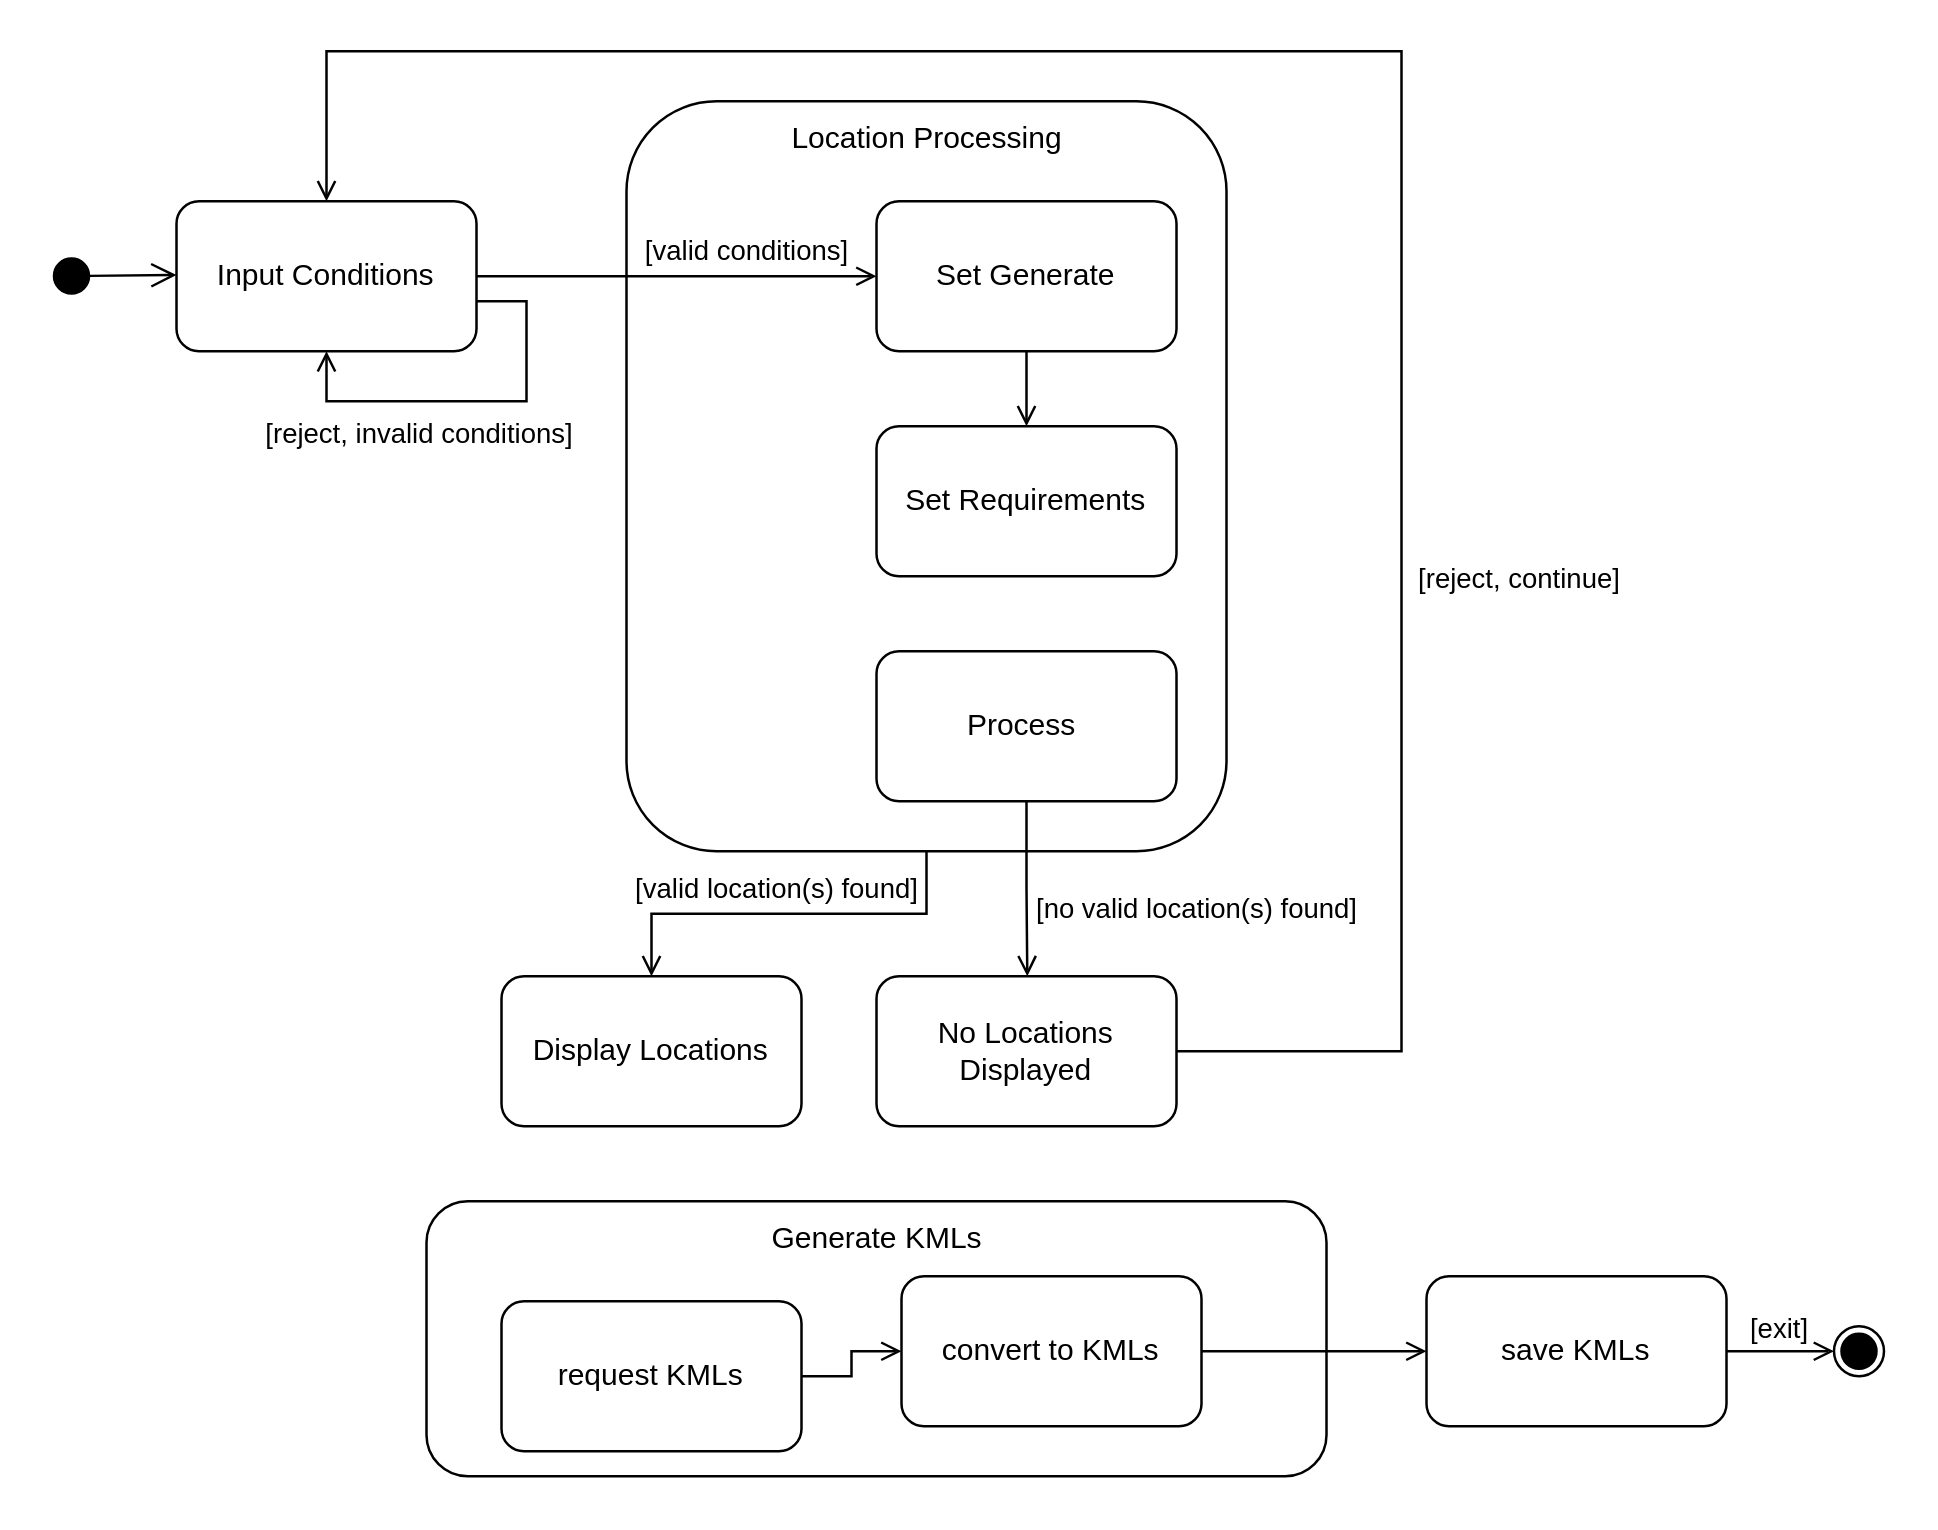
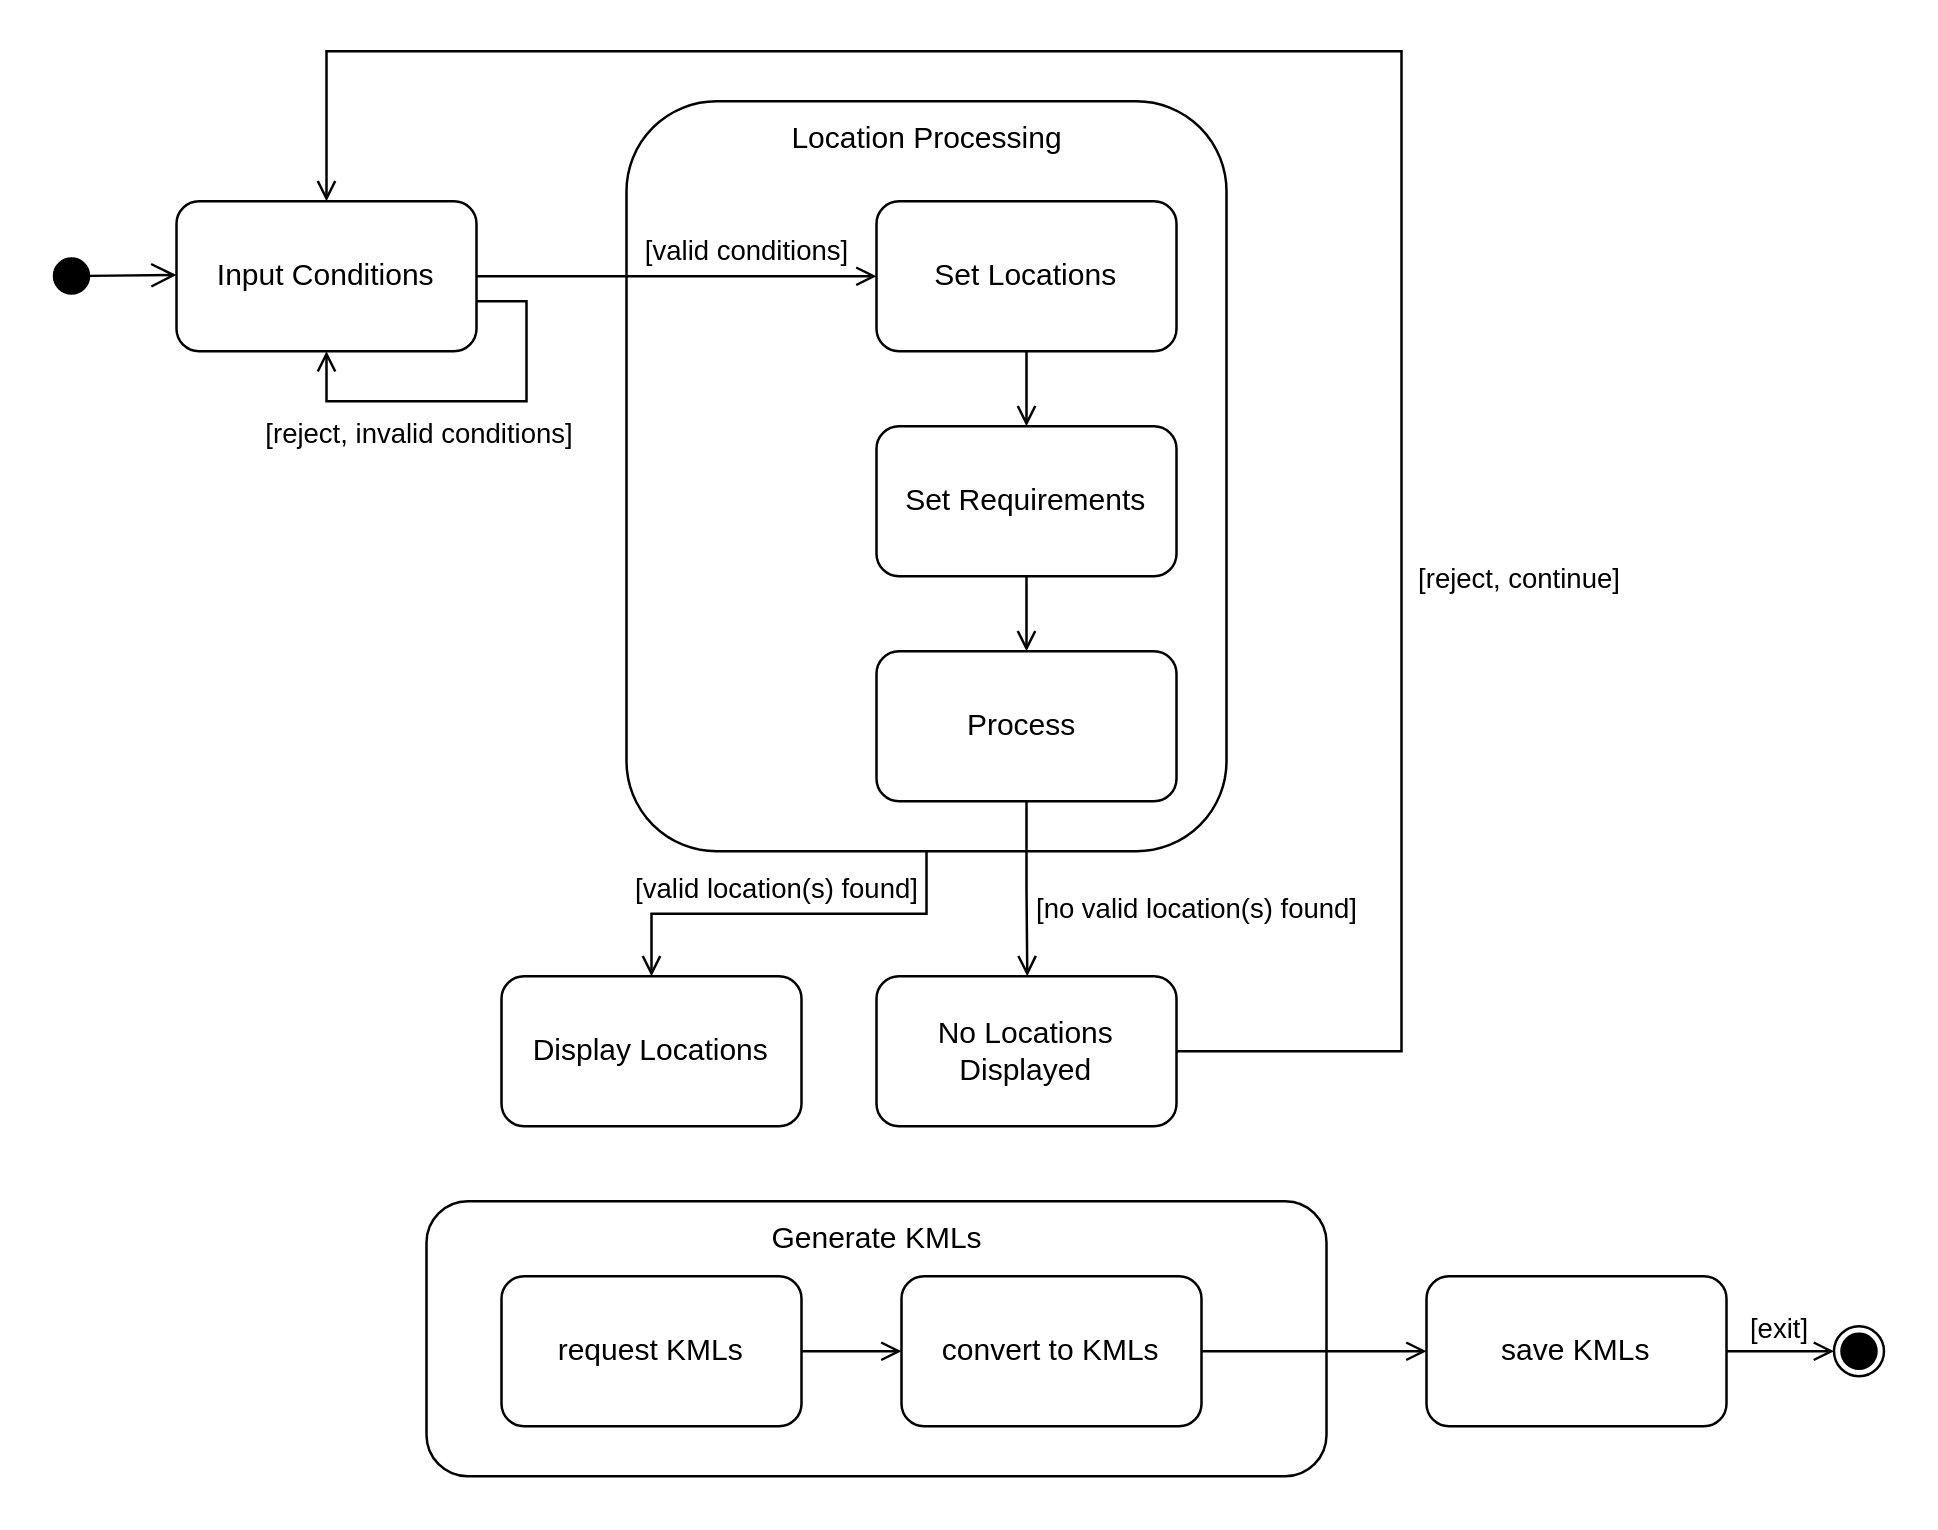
(1026, 276) -> (1026, 276)
none -> (1026, 617)
(651, 1376) -> (651, 1351)
